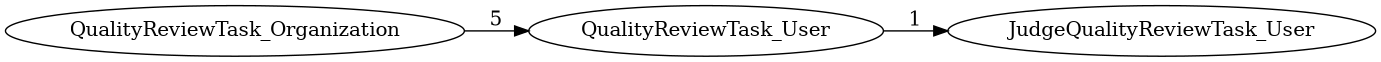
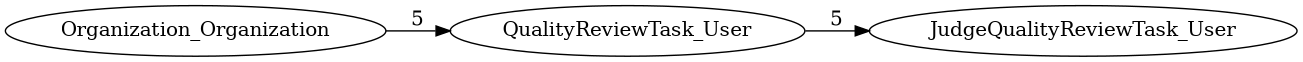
(916, 20) -> (837, 20)
(235, 31) -> (196, 31)
